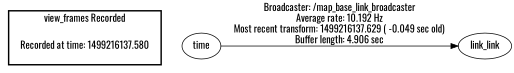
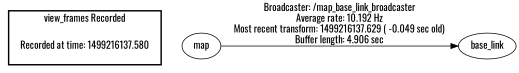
(201, 46) -> (201, 46)
(485, 46) -> (487, 46)
